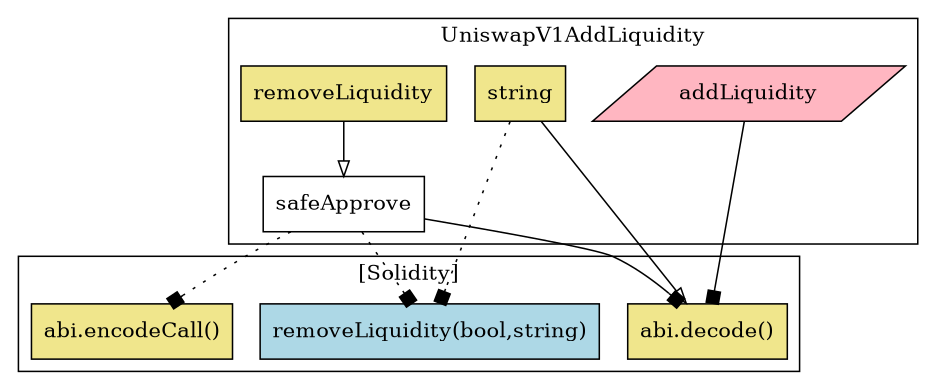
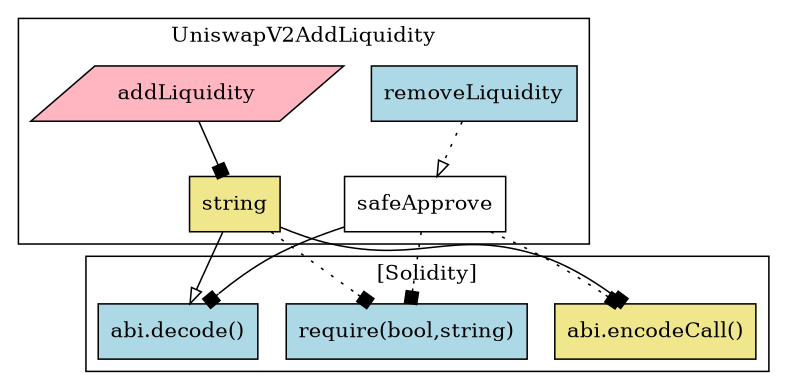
(573, 36) -> (304, 36)
(344, 94) -> (474, 94)
(344, 141) -> (453, 142)
(730, 205) -> (208, 142)
none -> (450, 246)
(430, 332) -> (407, 332)
(708, 332) -> (178, 332)
